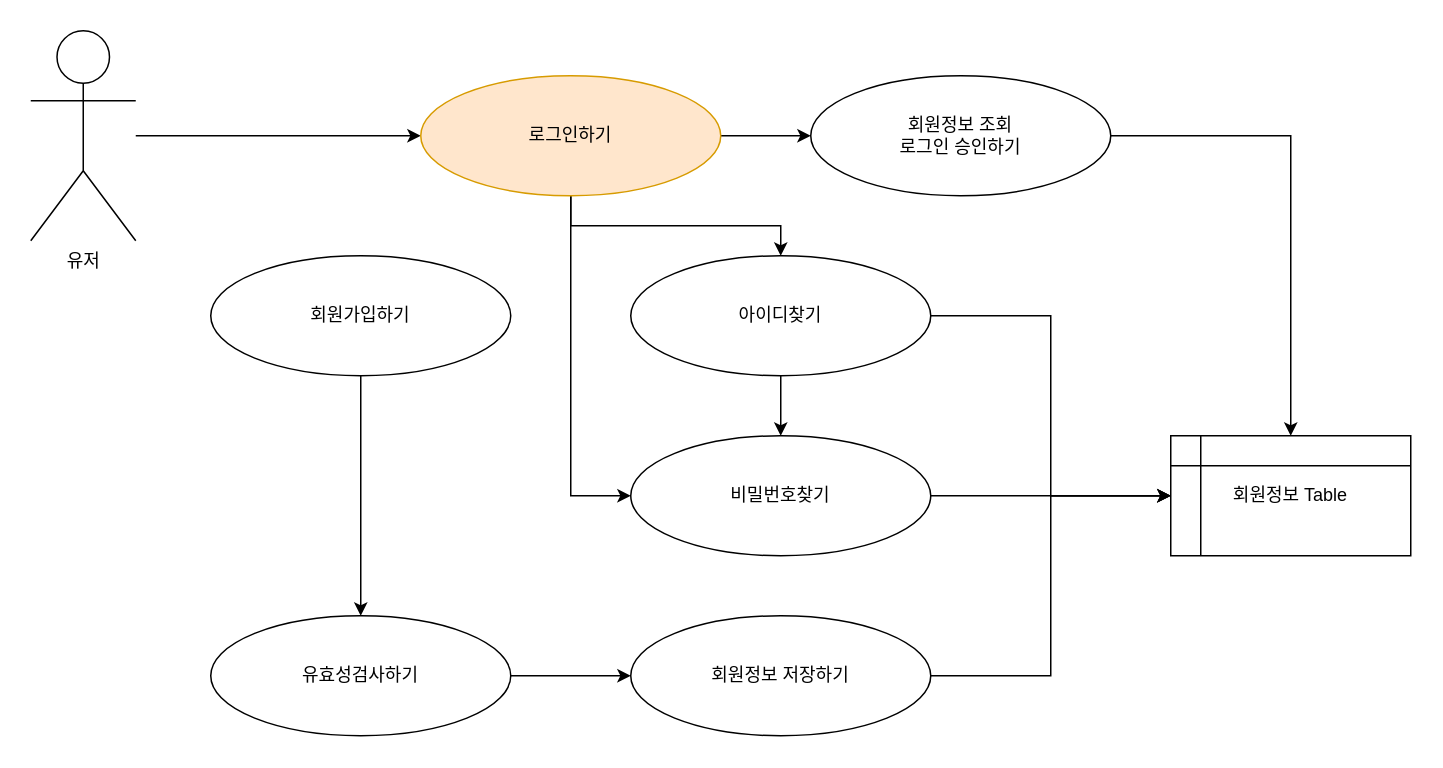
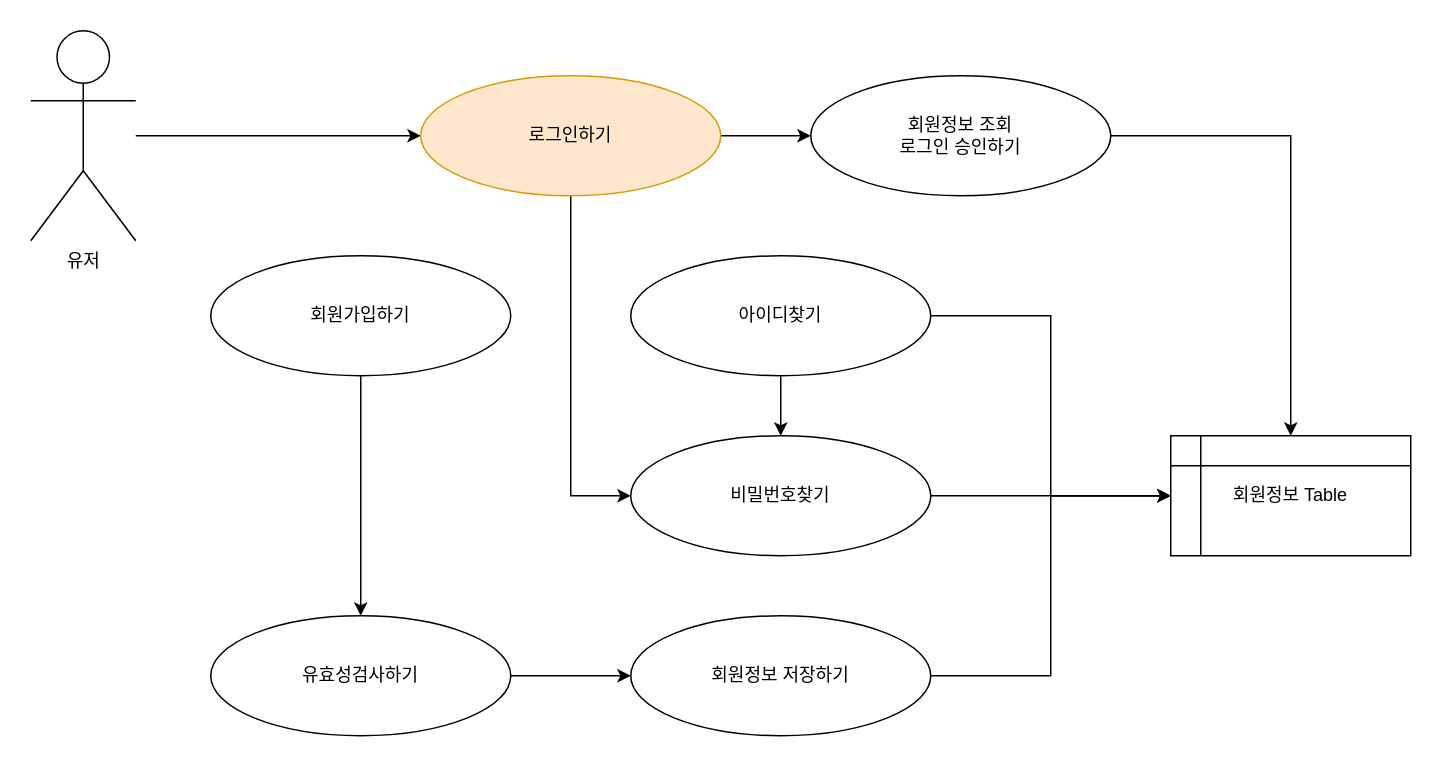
(687, 226) -> none
